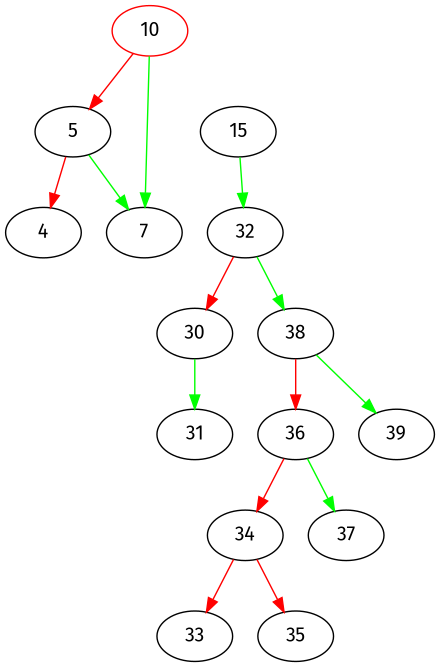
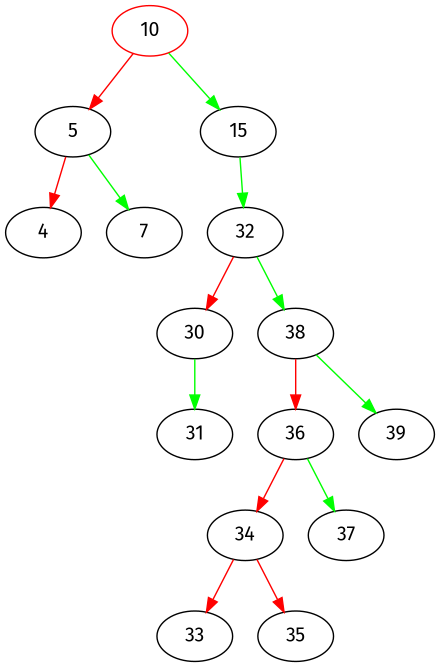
(147, 125) -> (189, 76)
